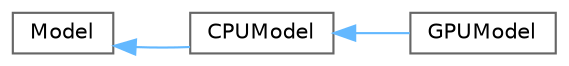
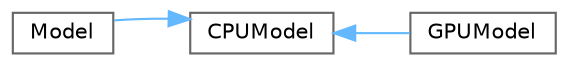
(163, 48) -> (141, 19)
